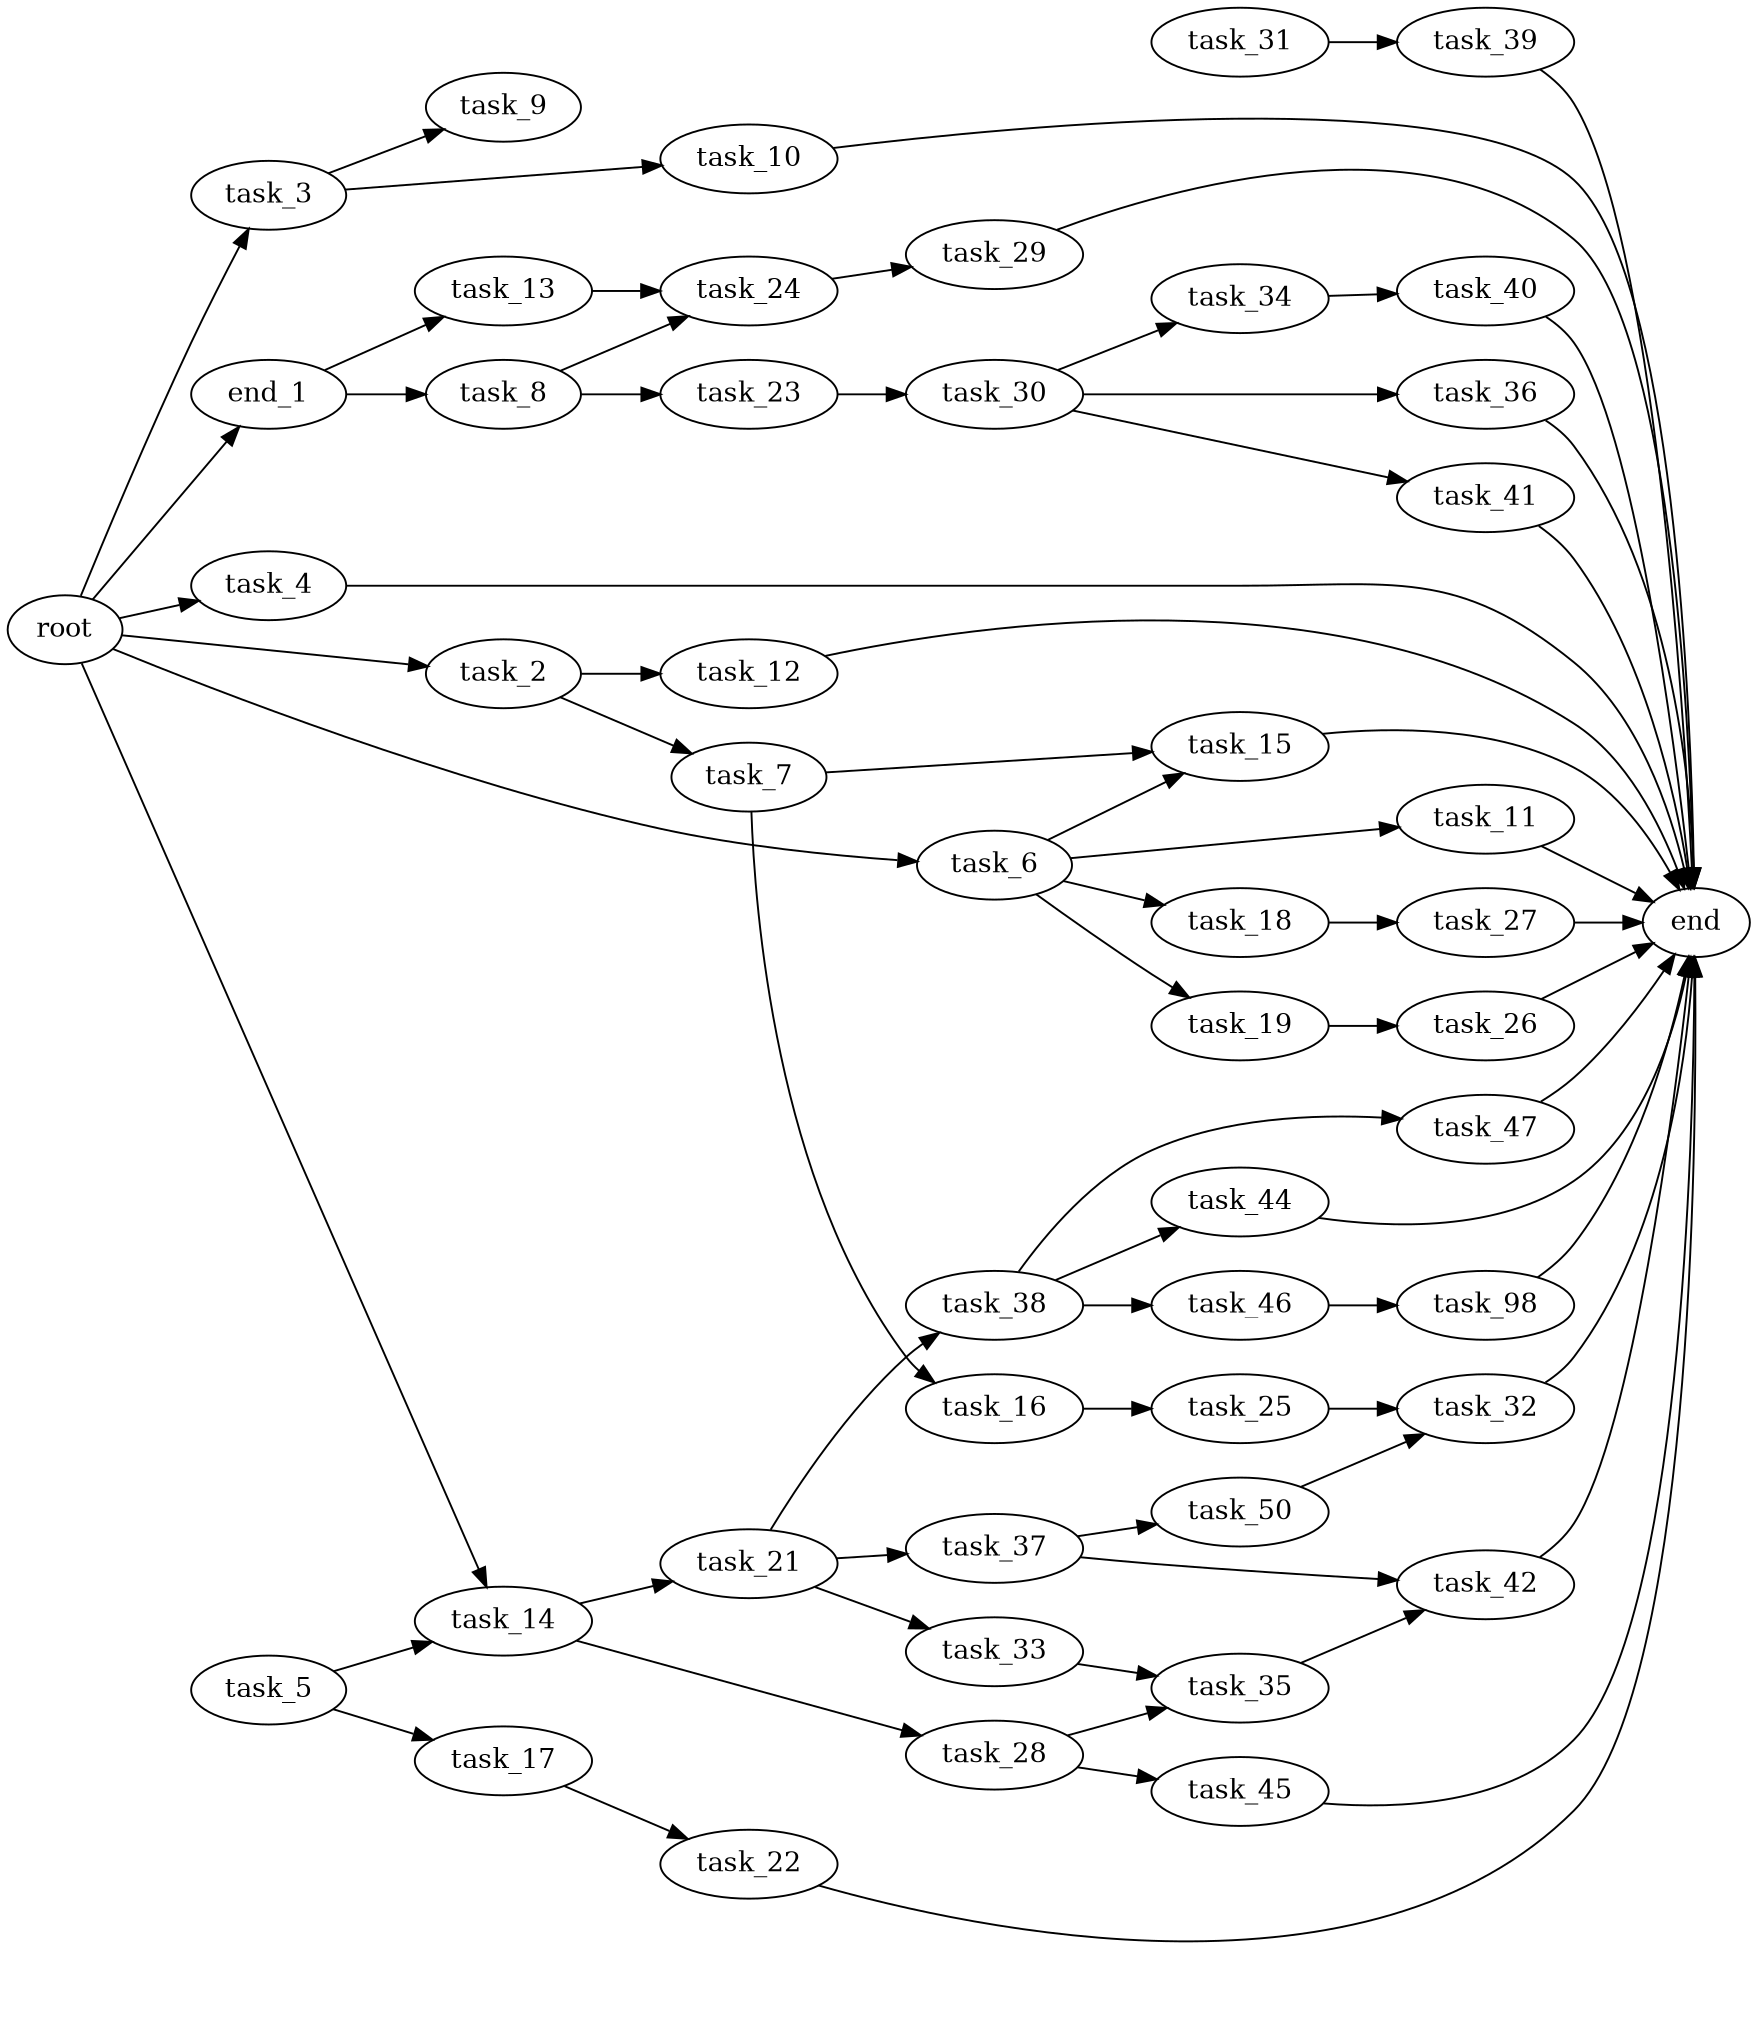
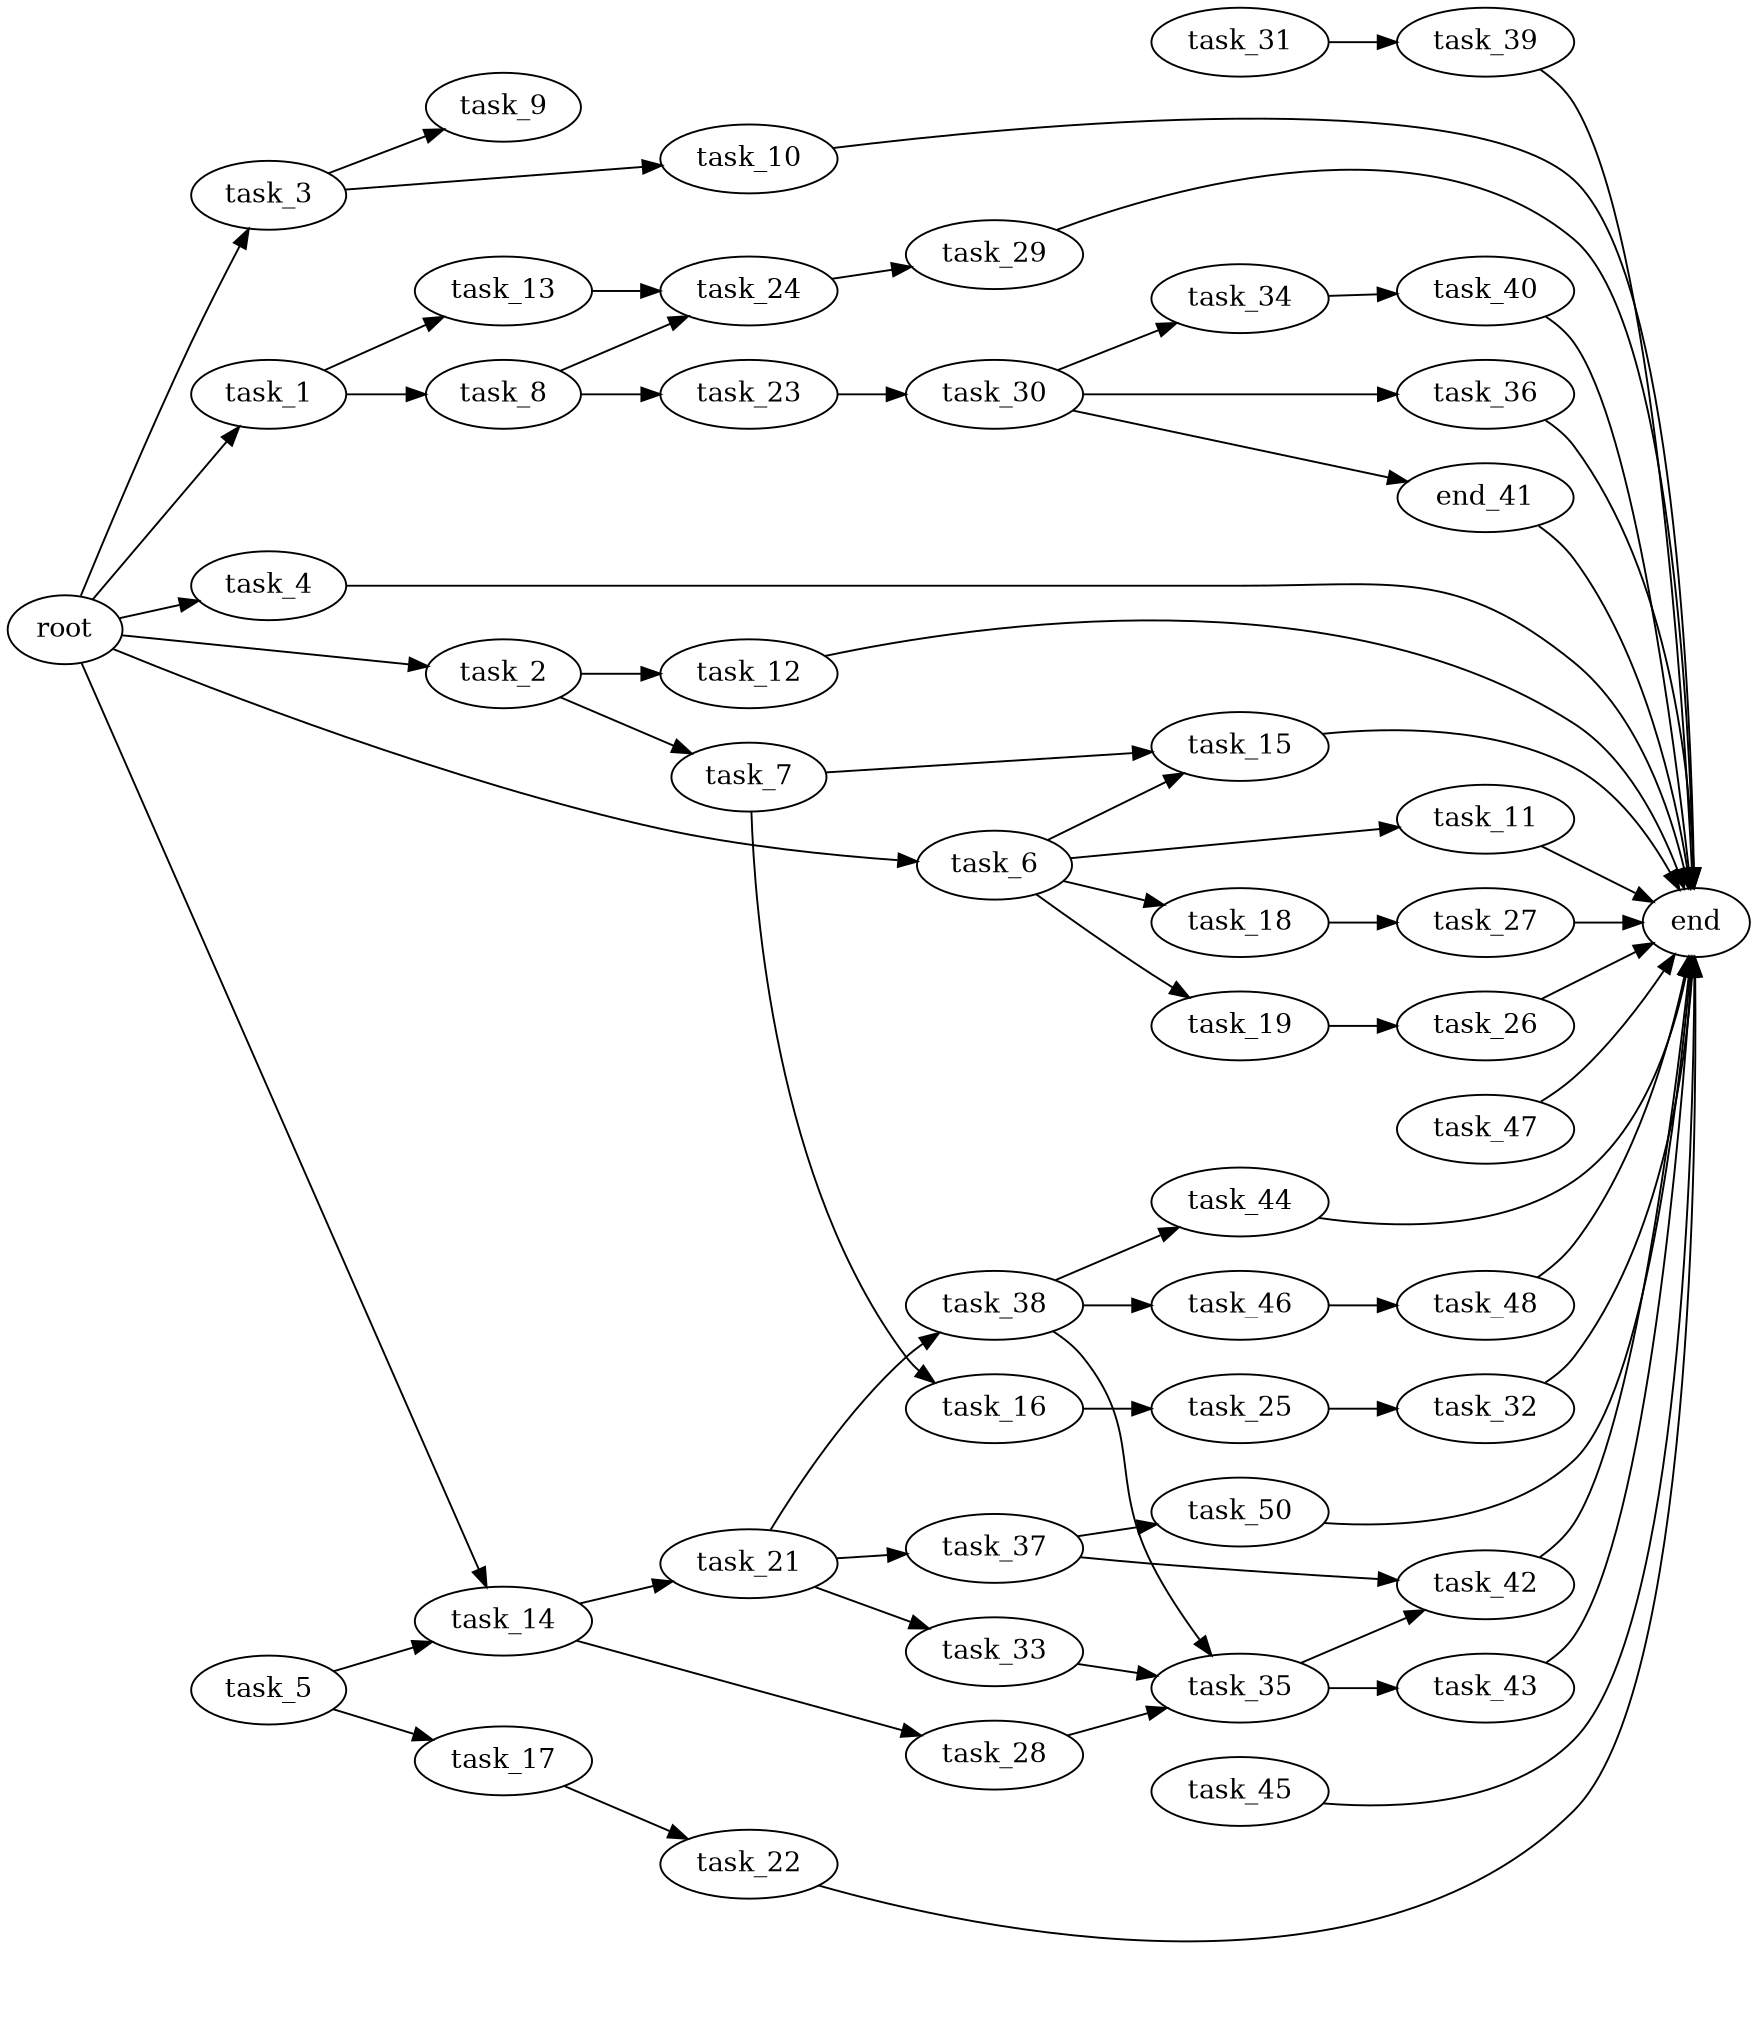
(269, 394) -> (269, 394)
(1486, 498) -> (1486, 498)
(1176, 1141) -> (1127, 1483)
(1486, 1305) -> (1486, 1305)
(1354, 1464) -> (1598, 1426)
none -> (1486, 1688)
(1108, 1772) -> none
